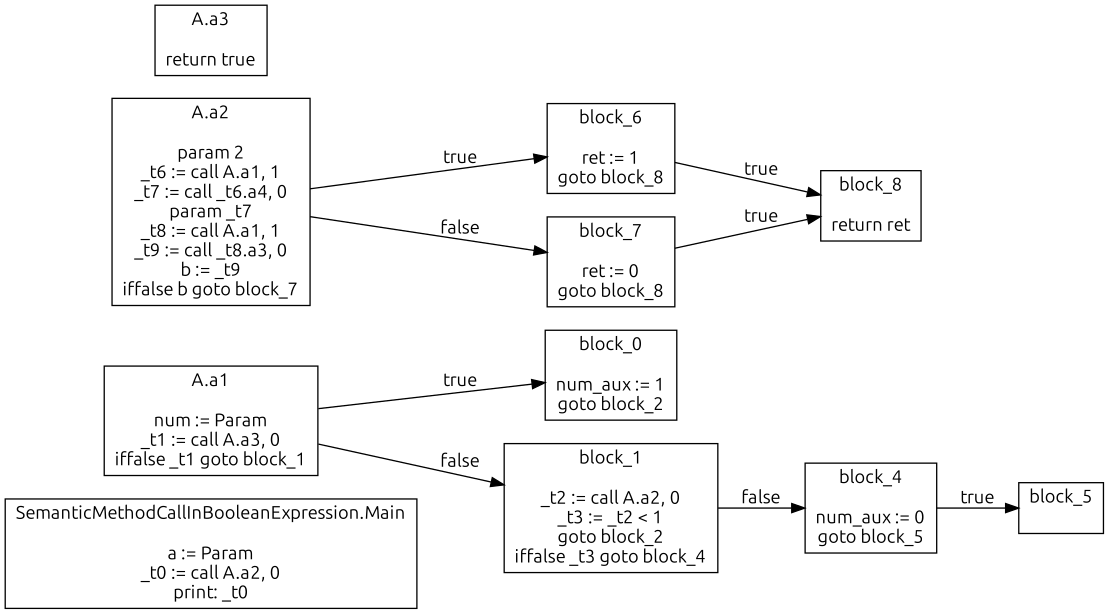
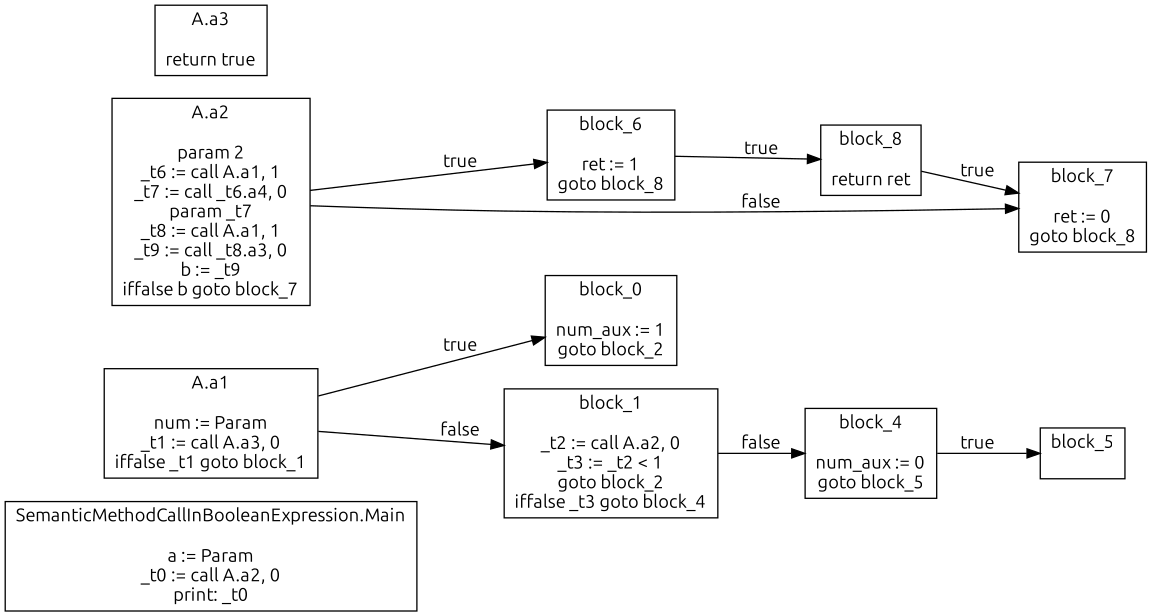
(741, 234) -> (964, 181)
